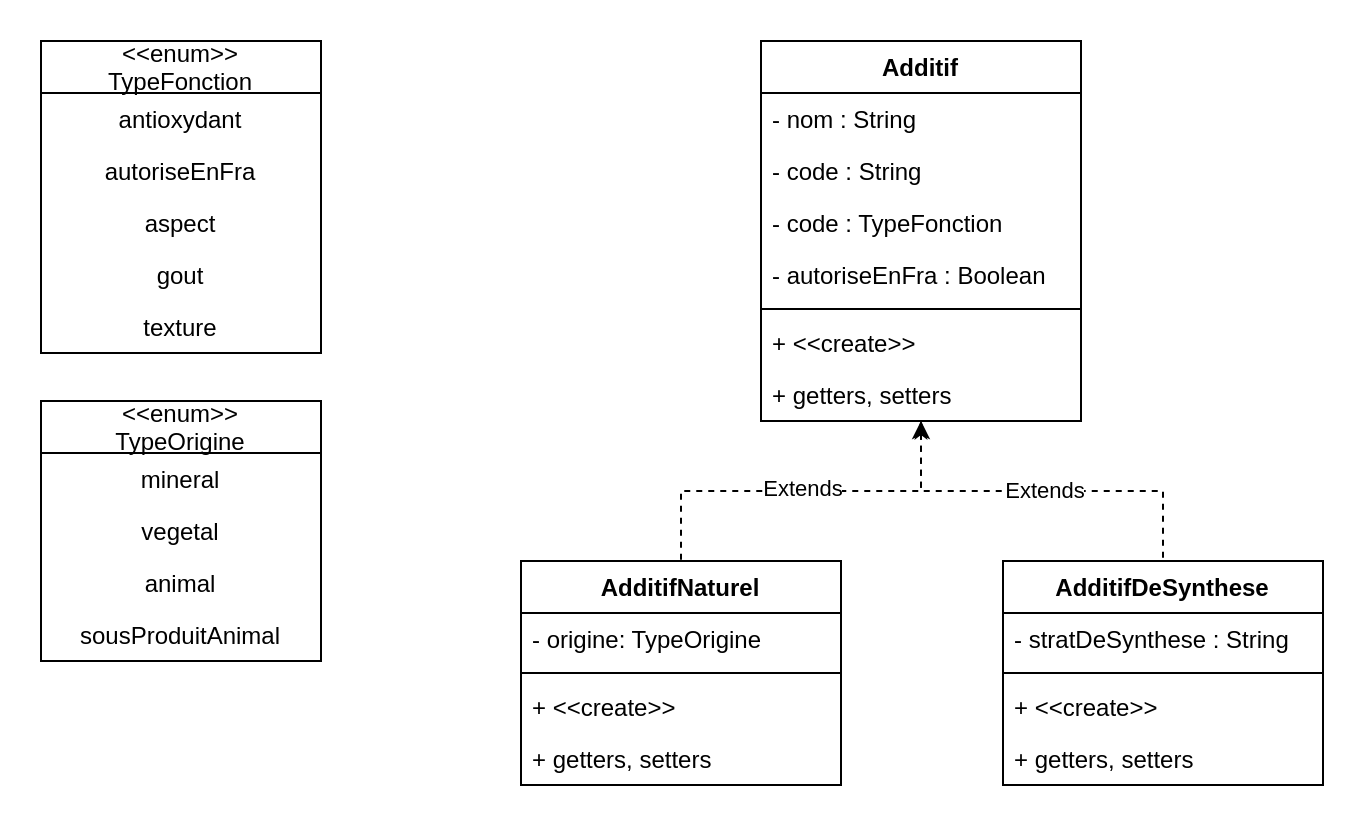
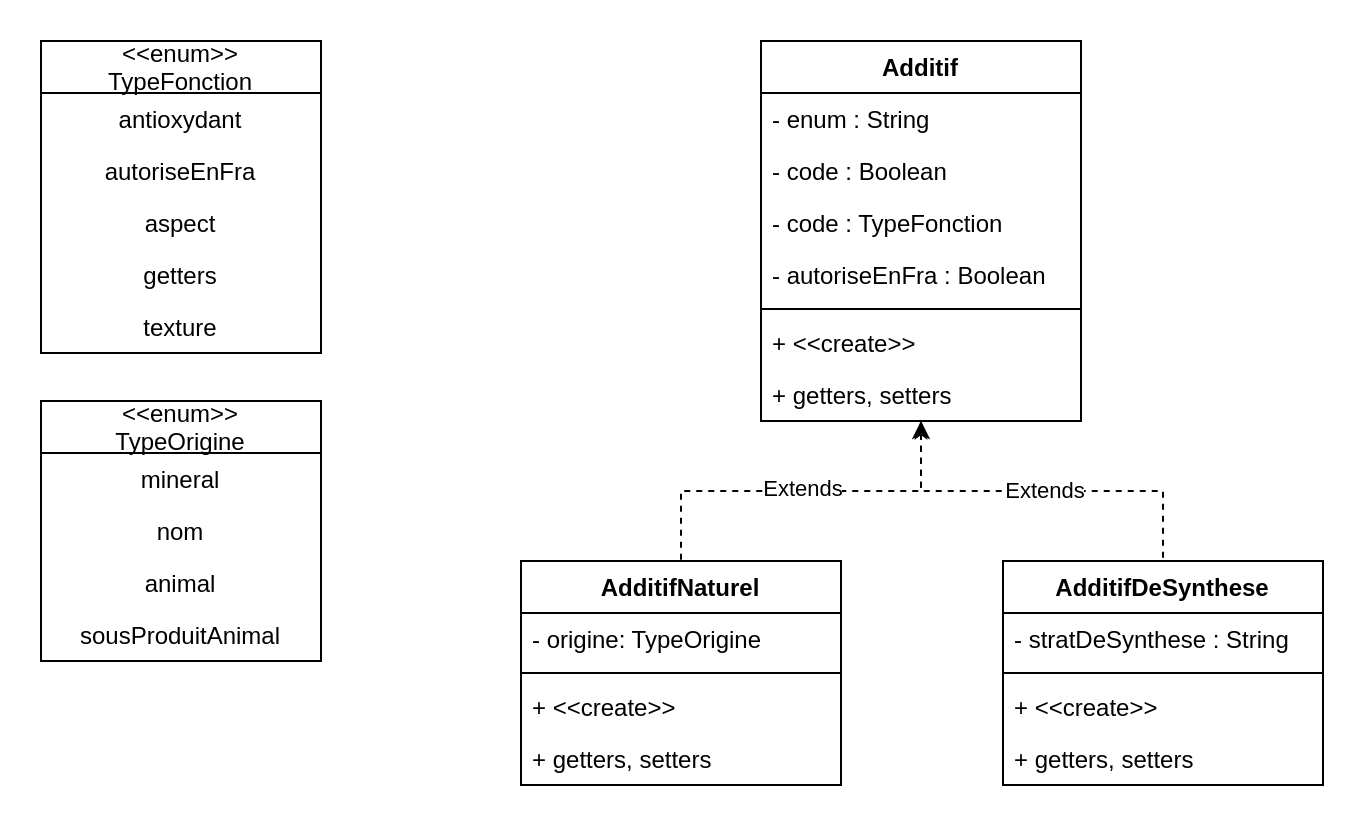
(850, 120) -> (857, 120)
(857, 172) -> (864, 172)
(180, 276) -> (180, 276)
(180, 532) -> (180, 532)
